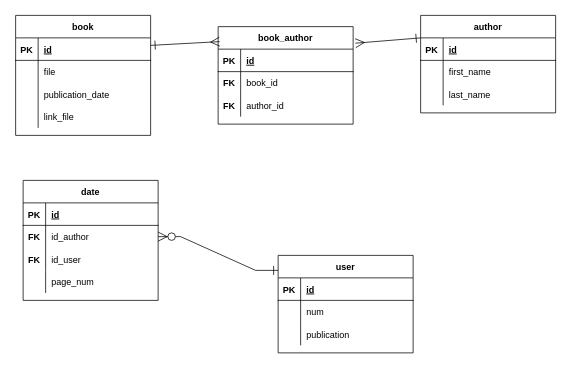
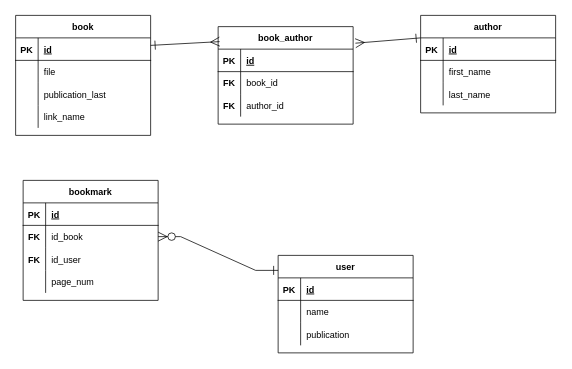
(80, 95) -> (79, 95)
(62, 117) -> (64, 117)
(90, 192) -> (90, 192)
(73, 237) -> (67, 237)
(314, 312) -> (316, 312)
